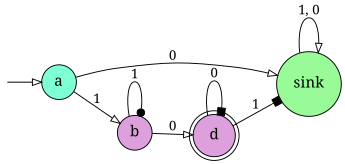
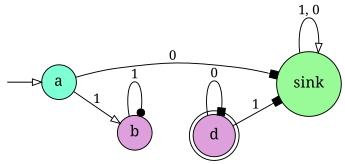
(172, 63) -> (172, 63)
(168, 134) -> none
